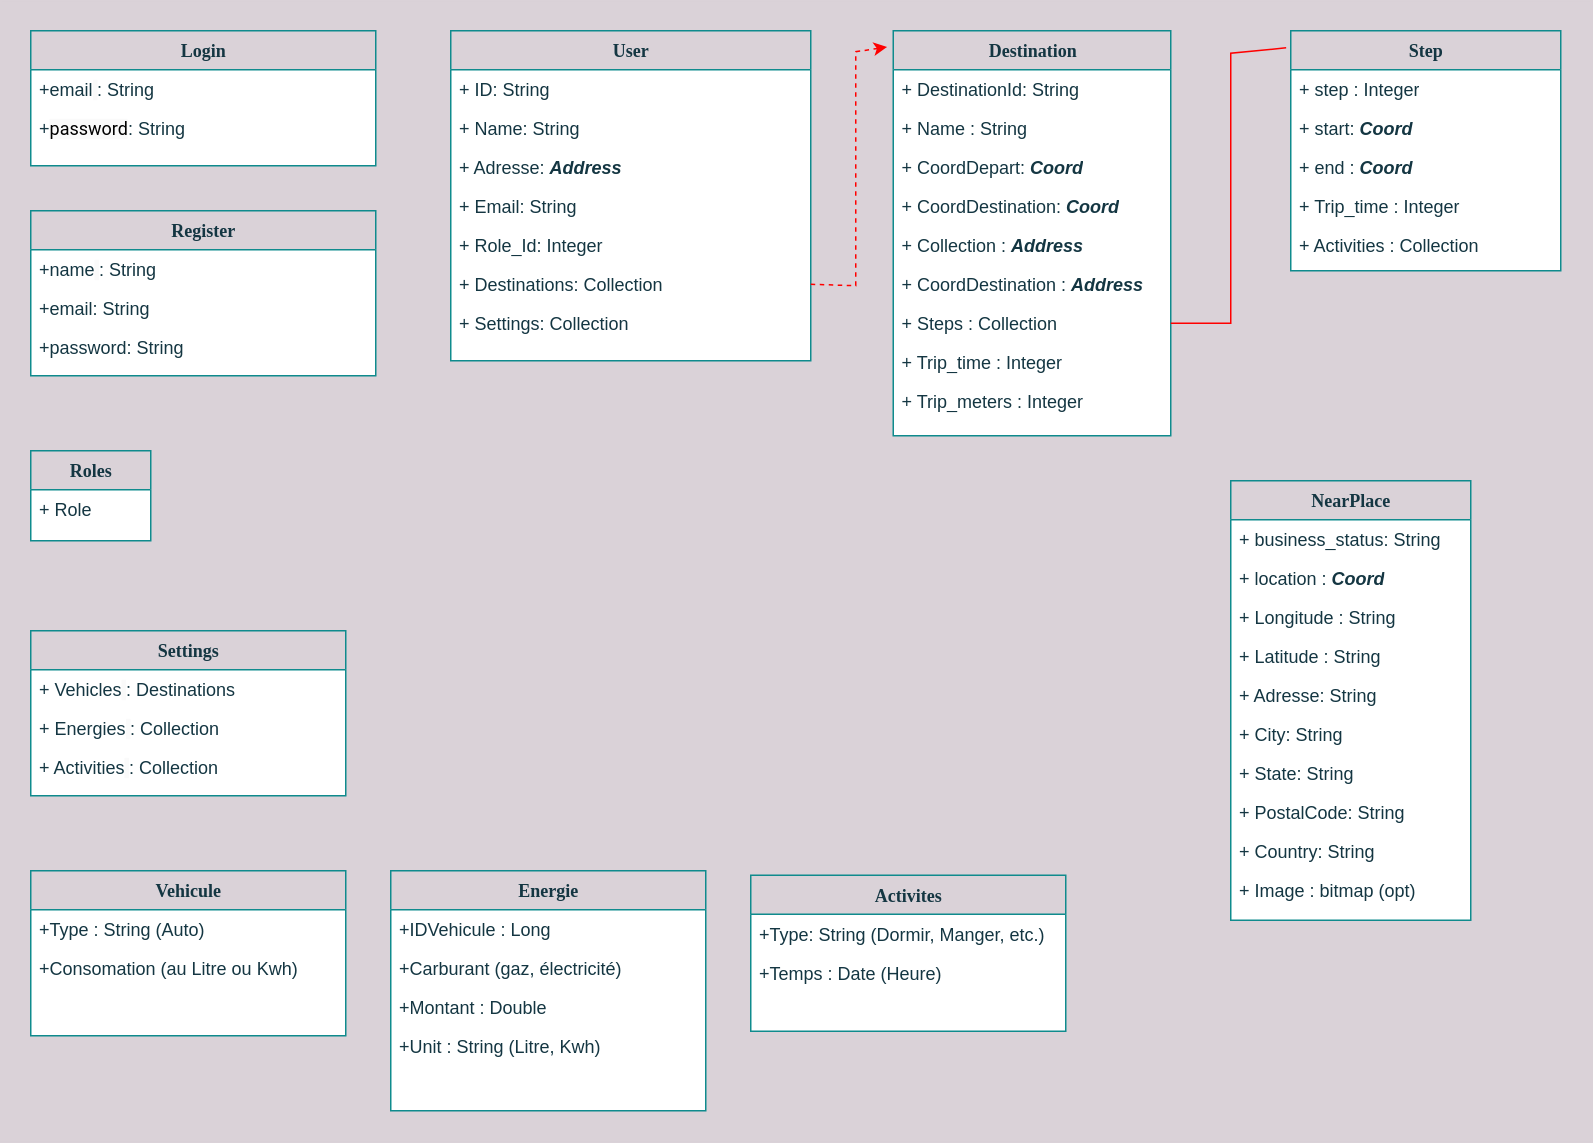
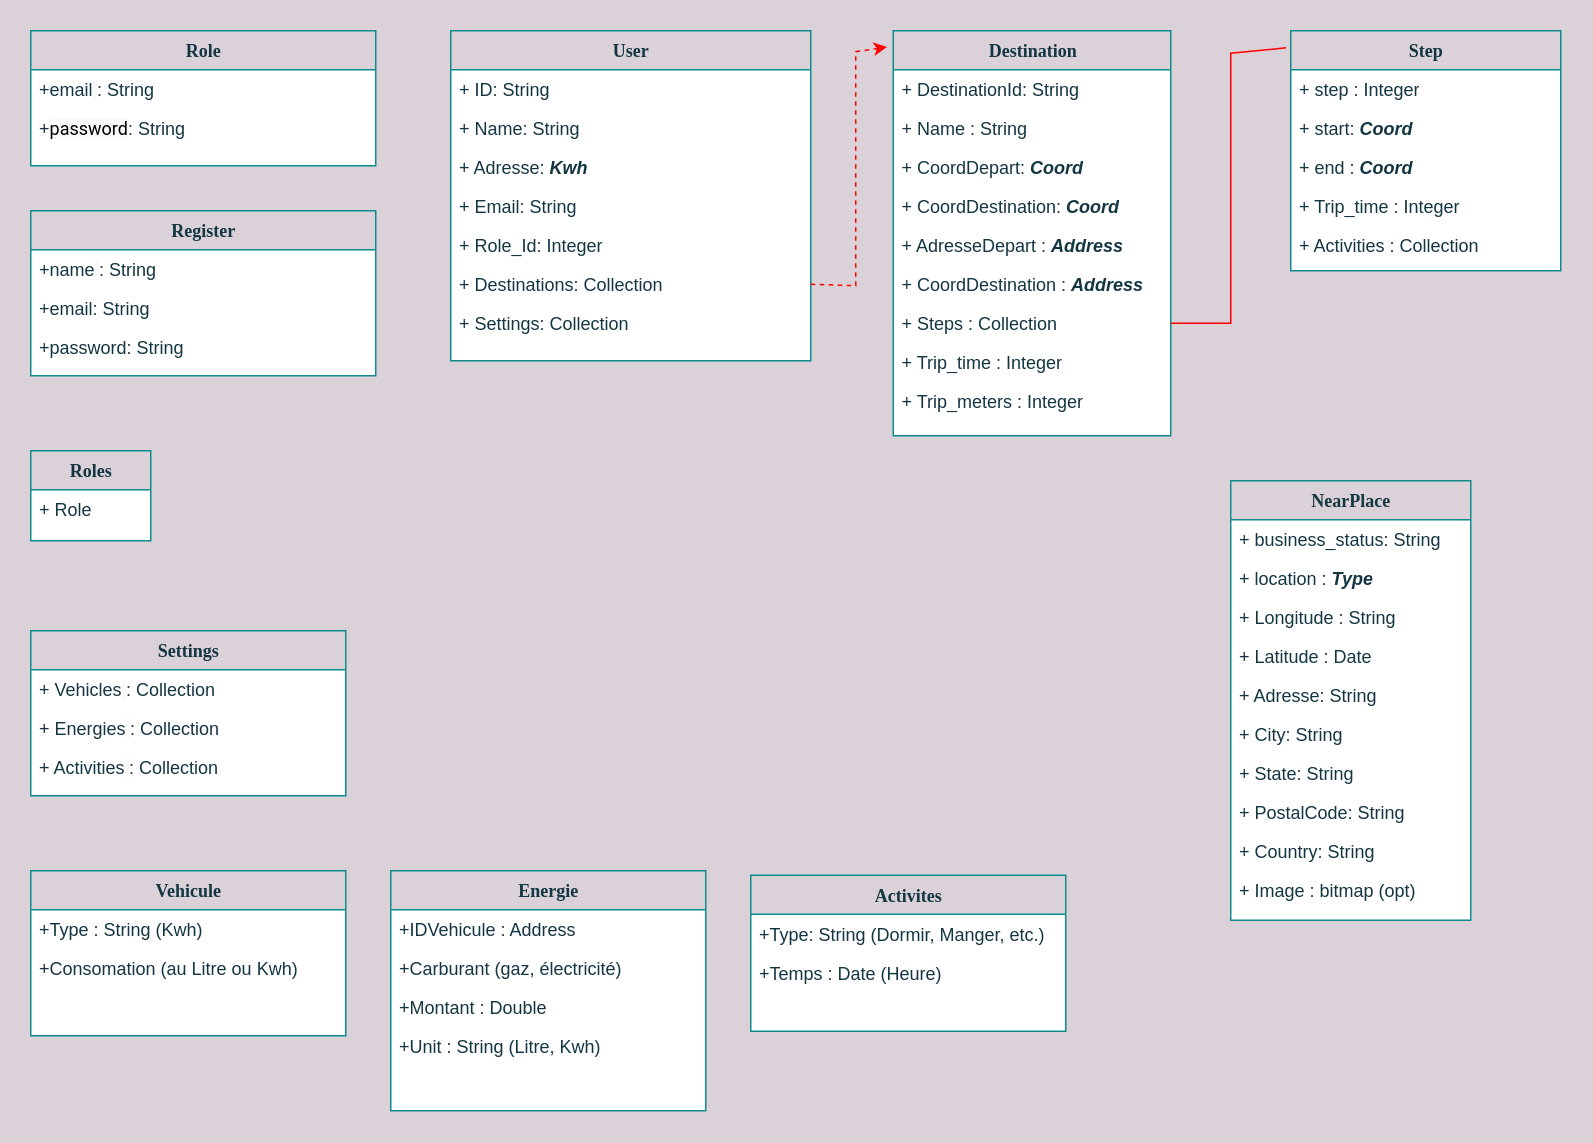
(204, 52) -> (204, 52)
(543, 169) -> (523, 169)
(997, 247) -> (1019, 247)
(1316, 580) -> (1311, 580)
(1321, 658) -> (1314, 658)
(149, 691) -> (137, 691)
(134, 931) -> (129, 931)
(479, 931) -> (494, 931)
